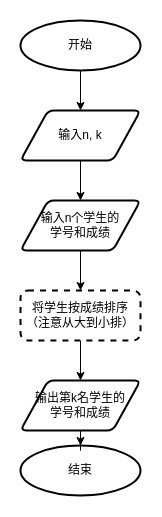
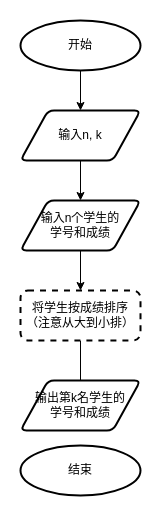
(81, 372) -> (81, 375)
(81, 451) -> none
